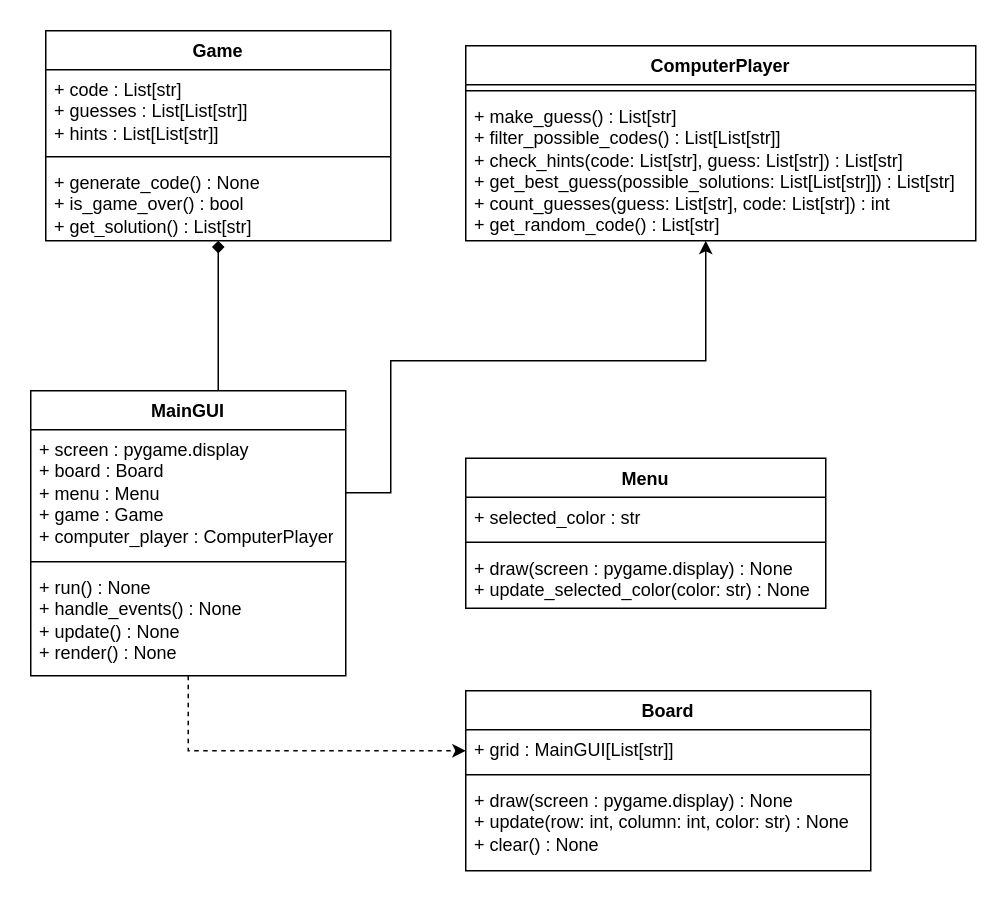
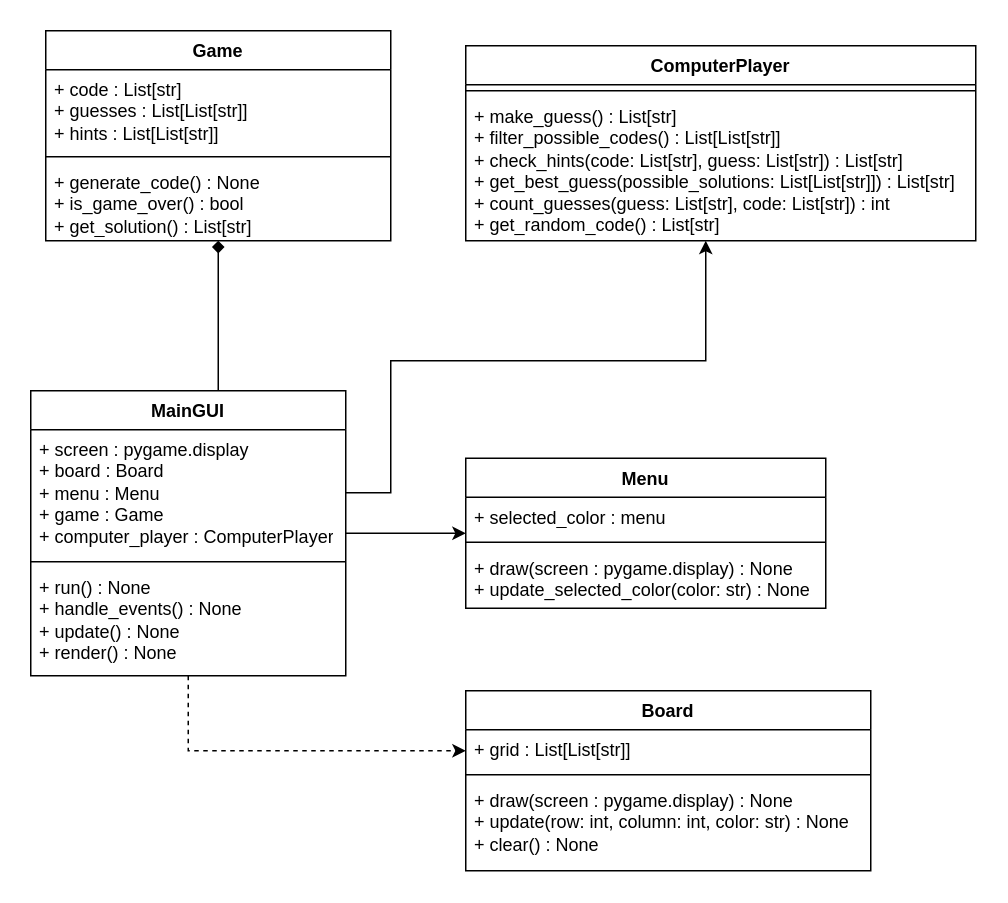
(572, 519) -> (577, 519)
none -> (401, 533)
(594, 751) -> (579, 751)
